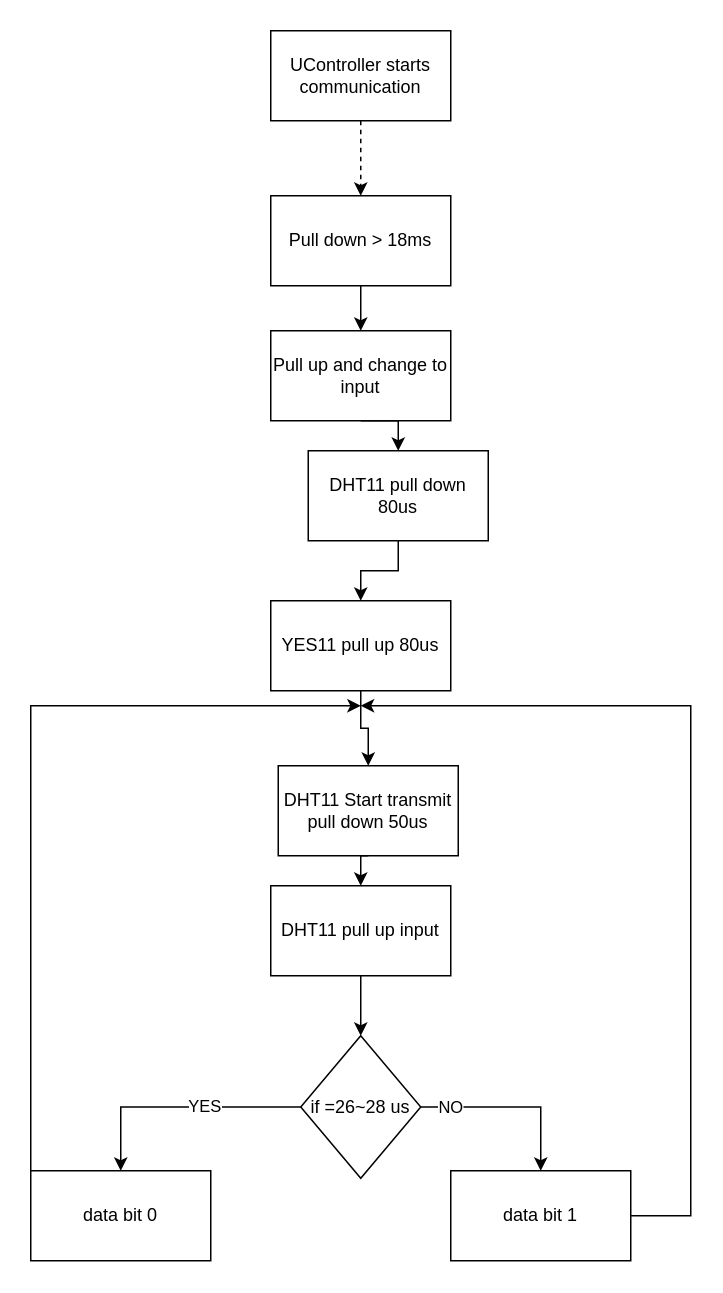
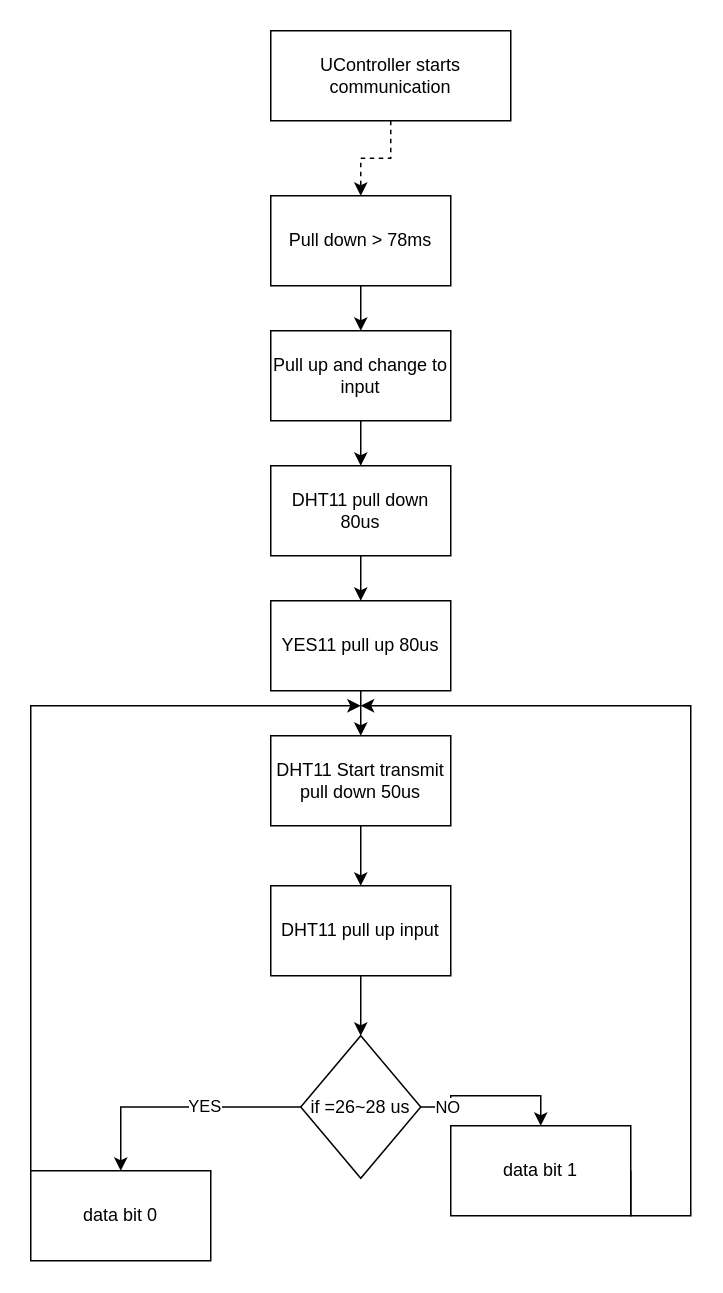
(361, 76) -> (391, 76)
(361, 241) -> (361, 241)
(398, 496) -> (361, 511)
(368, 811) -> (361, 781)
(541, 1216) -> (541, 1171)
